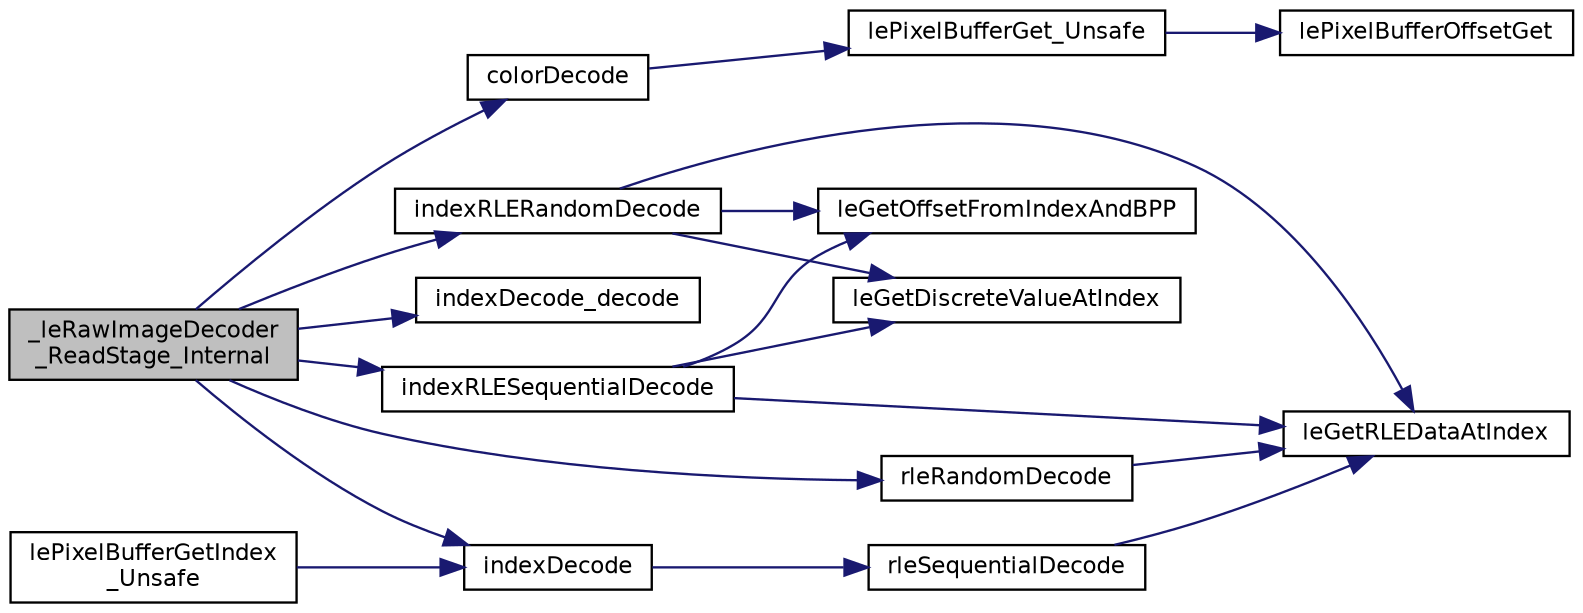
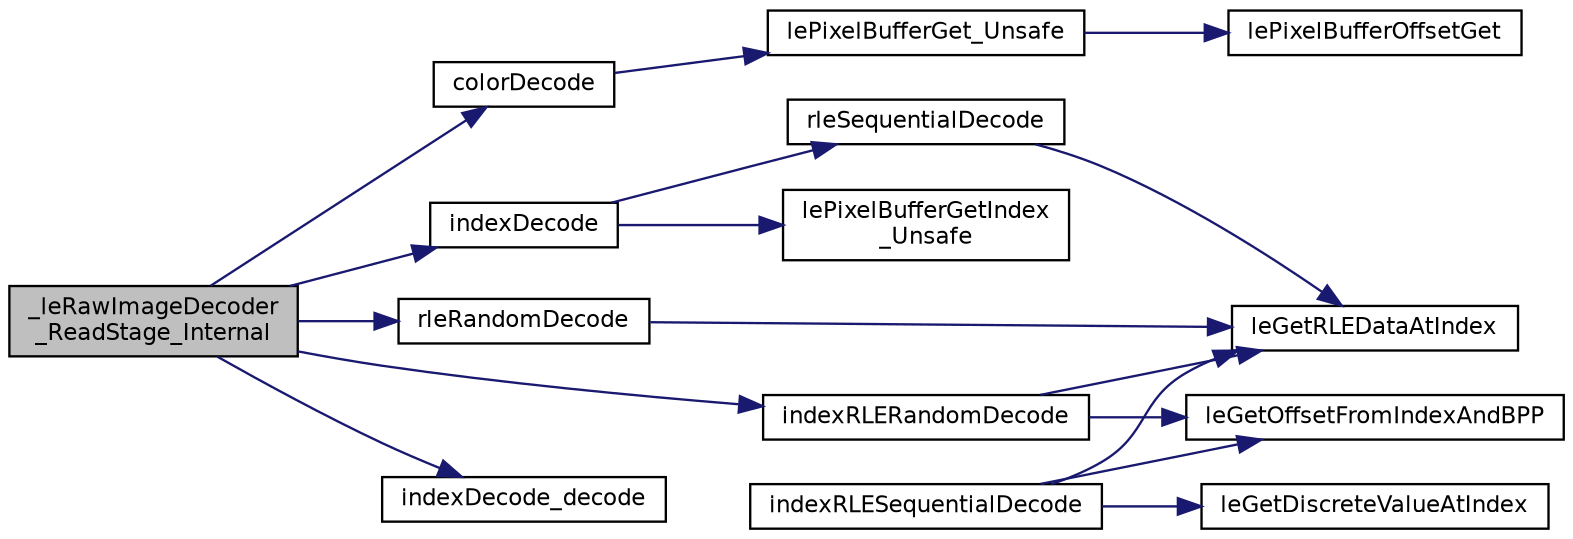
(771, 253) -> none
(328, 364) -> none
(368, 567) -> (689, 225)
